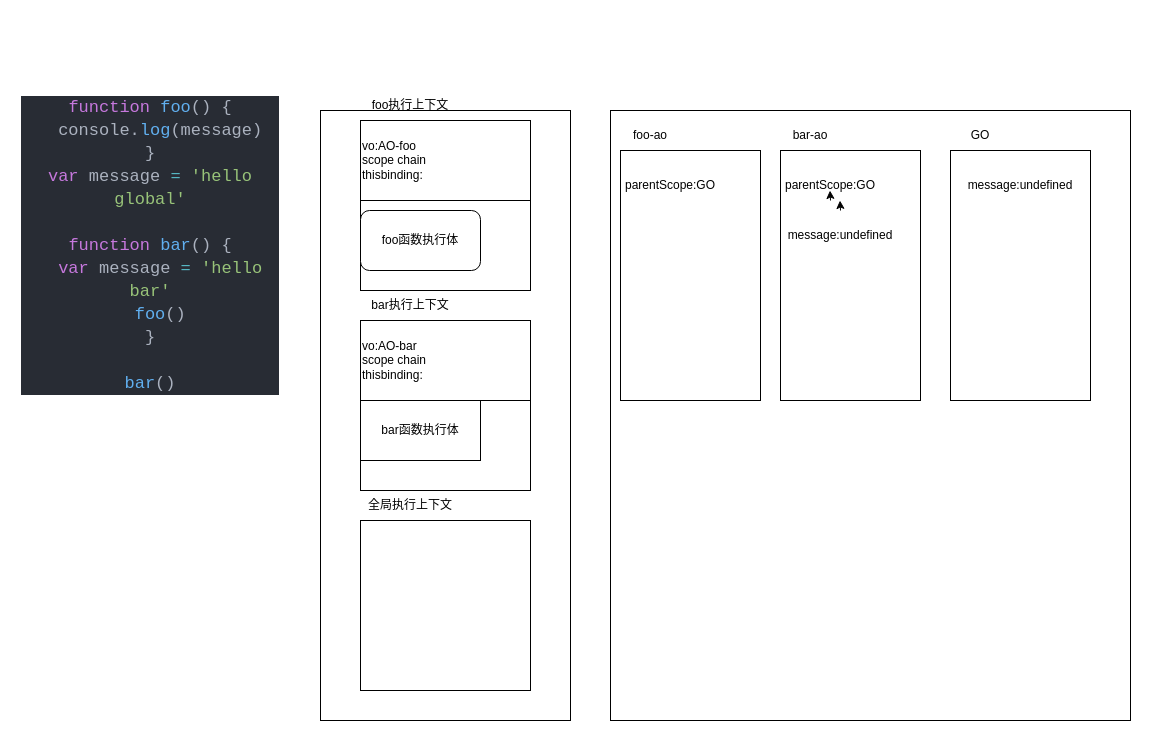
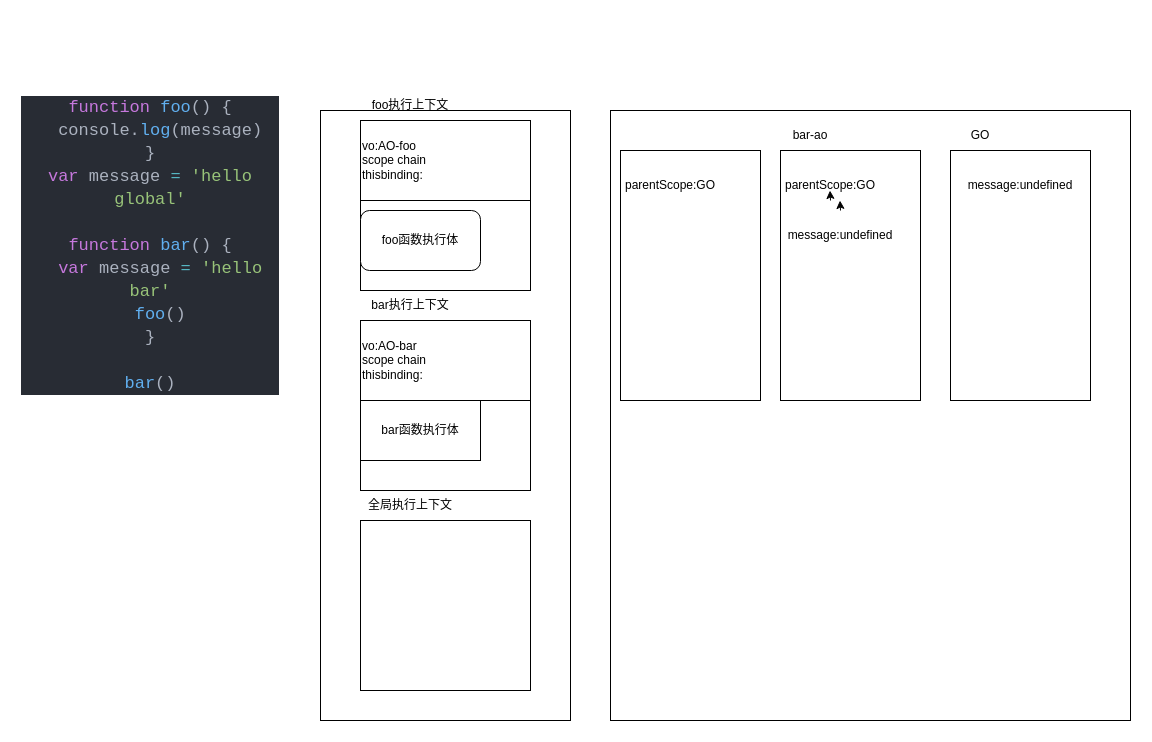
(651, 136) -> none
